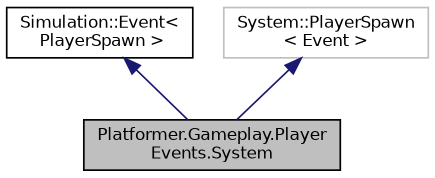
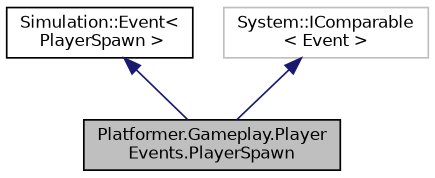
(326, 33) -> (326, 33)
(212, 145) -> (212, 145)
